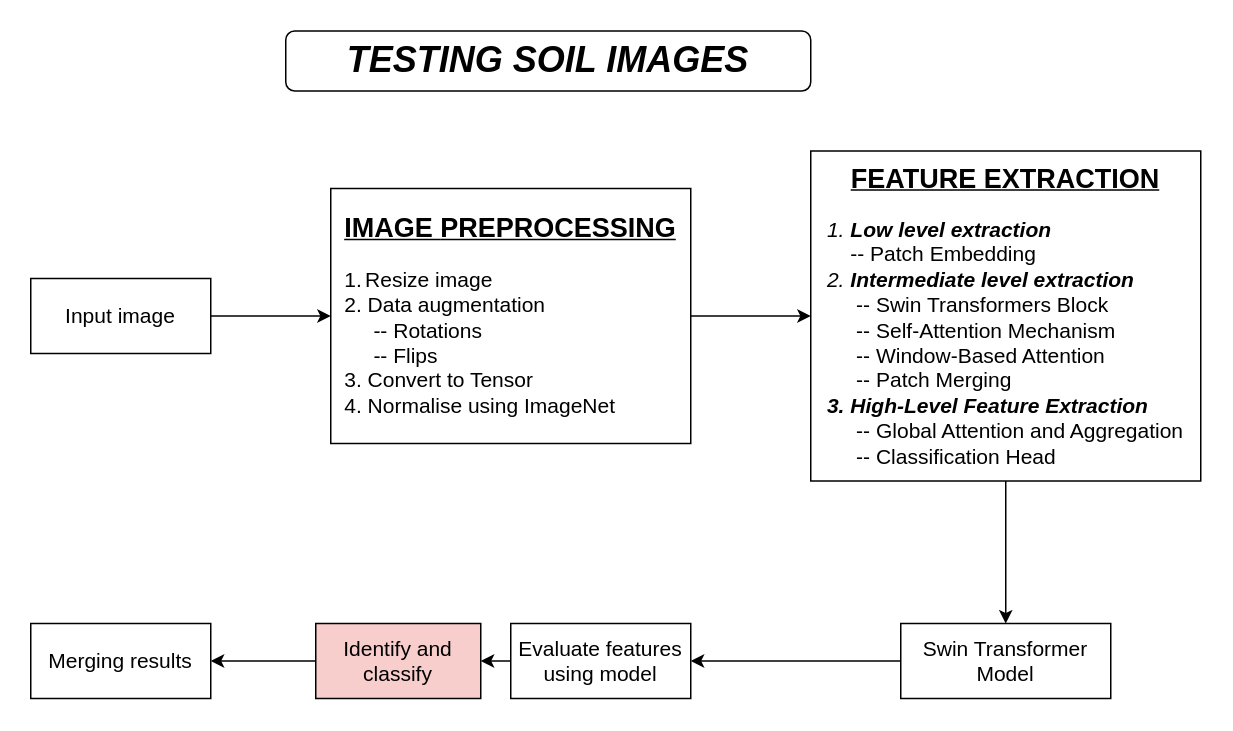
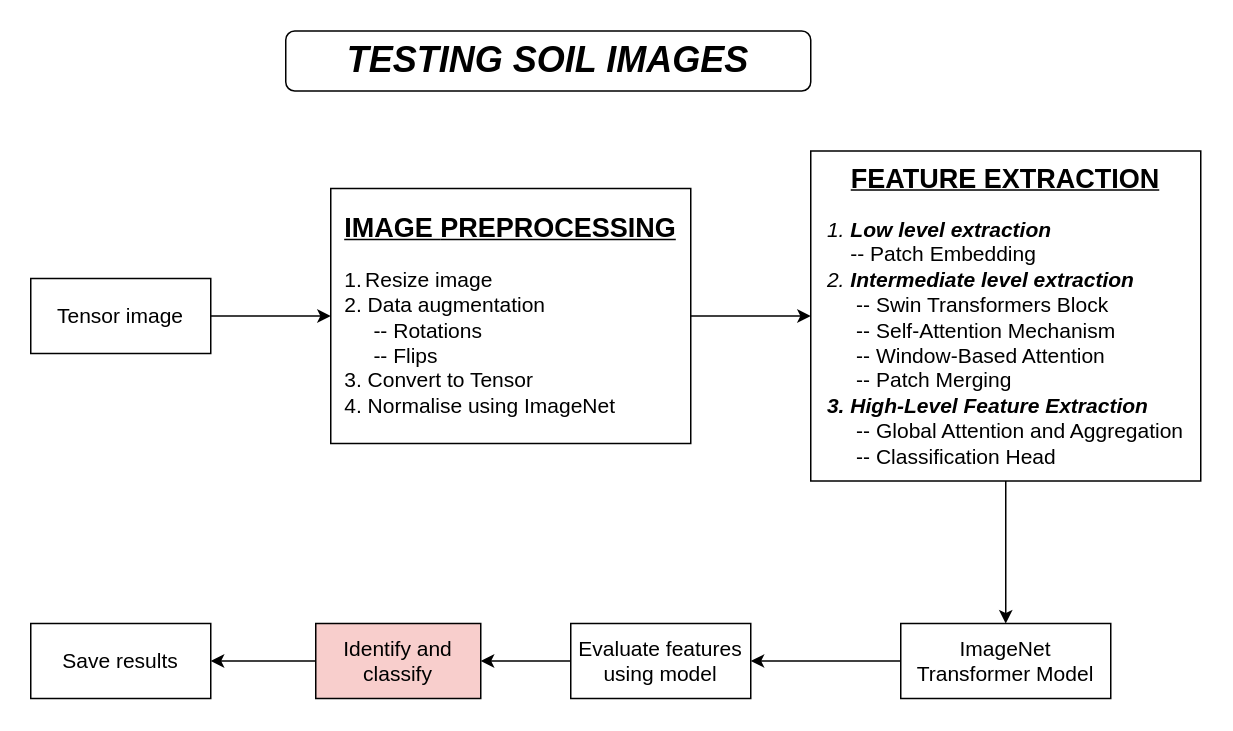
(121, 316) -> (121, 316)
(121, 661) -> (121, 661)
(601, 661) -> (661, 661)
(1006, 661) -> (1006, 661)
